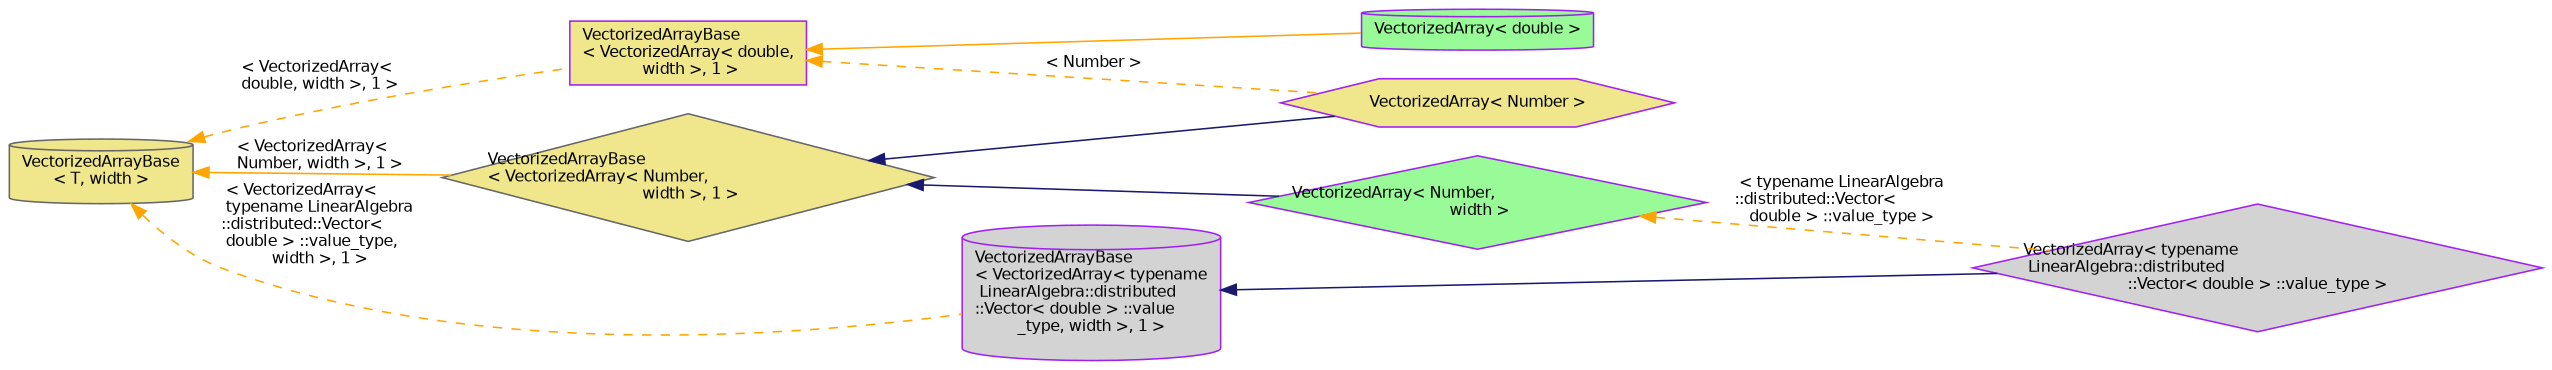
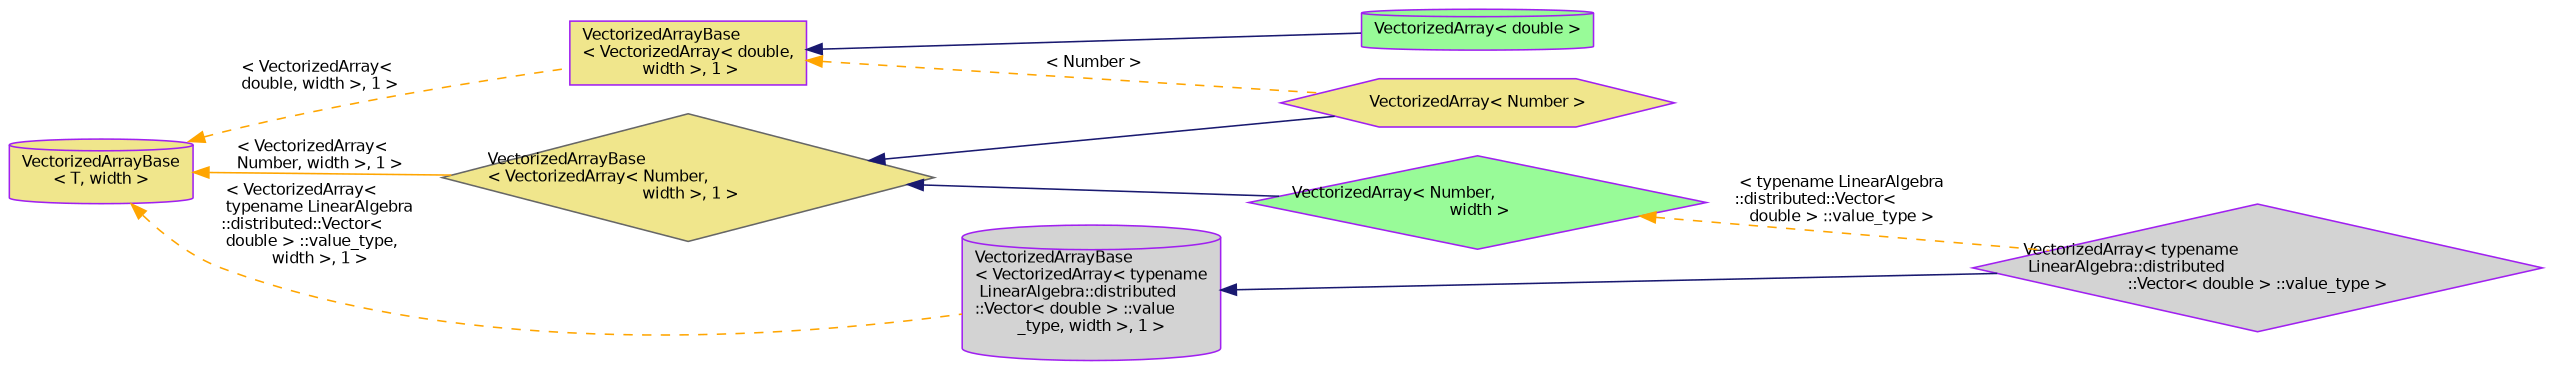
(1092, 41) -> (1092, 41)
(101, 171) -> (101, 171)
